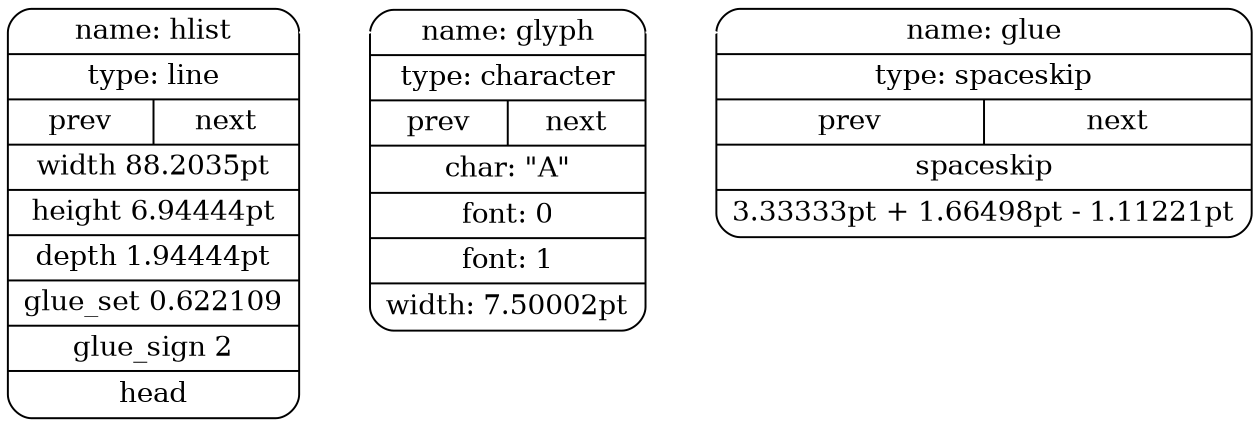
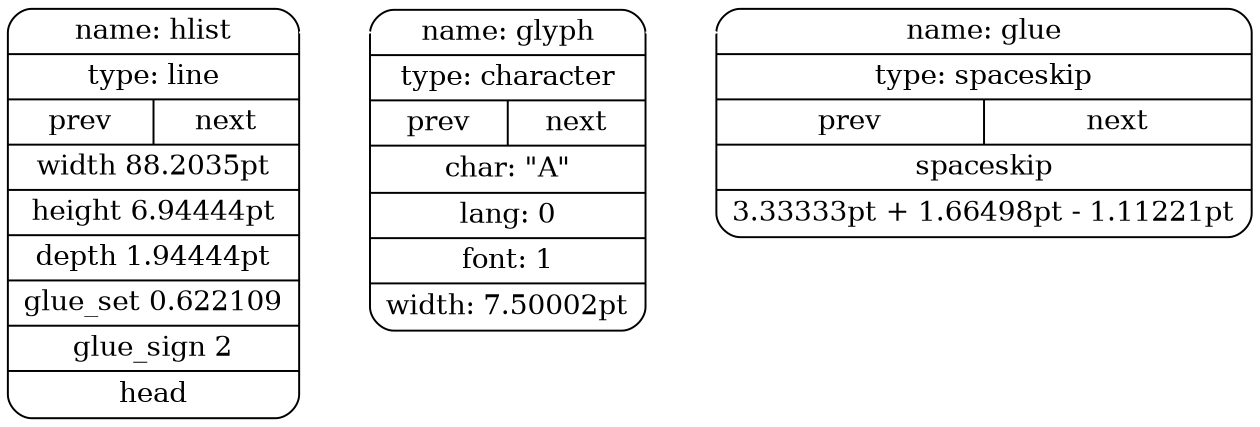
(508, 215) -> (508, 215)
